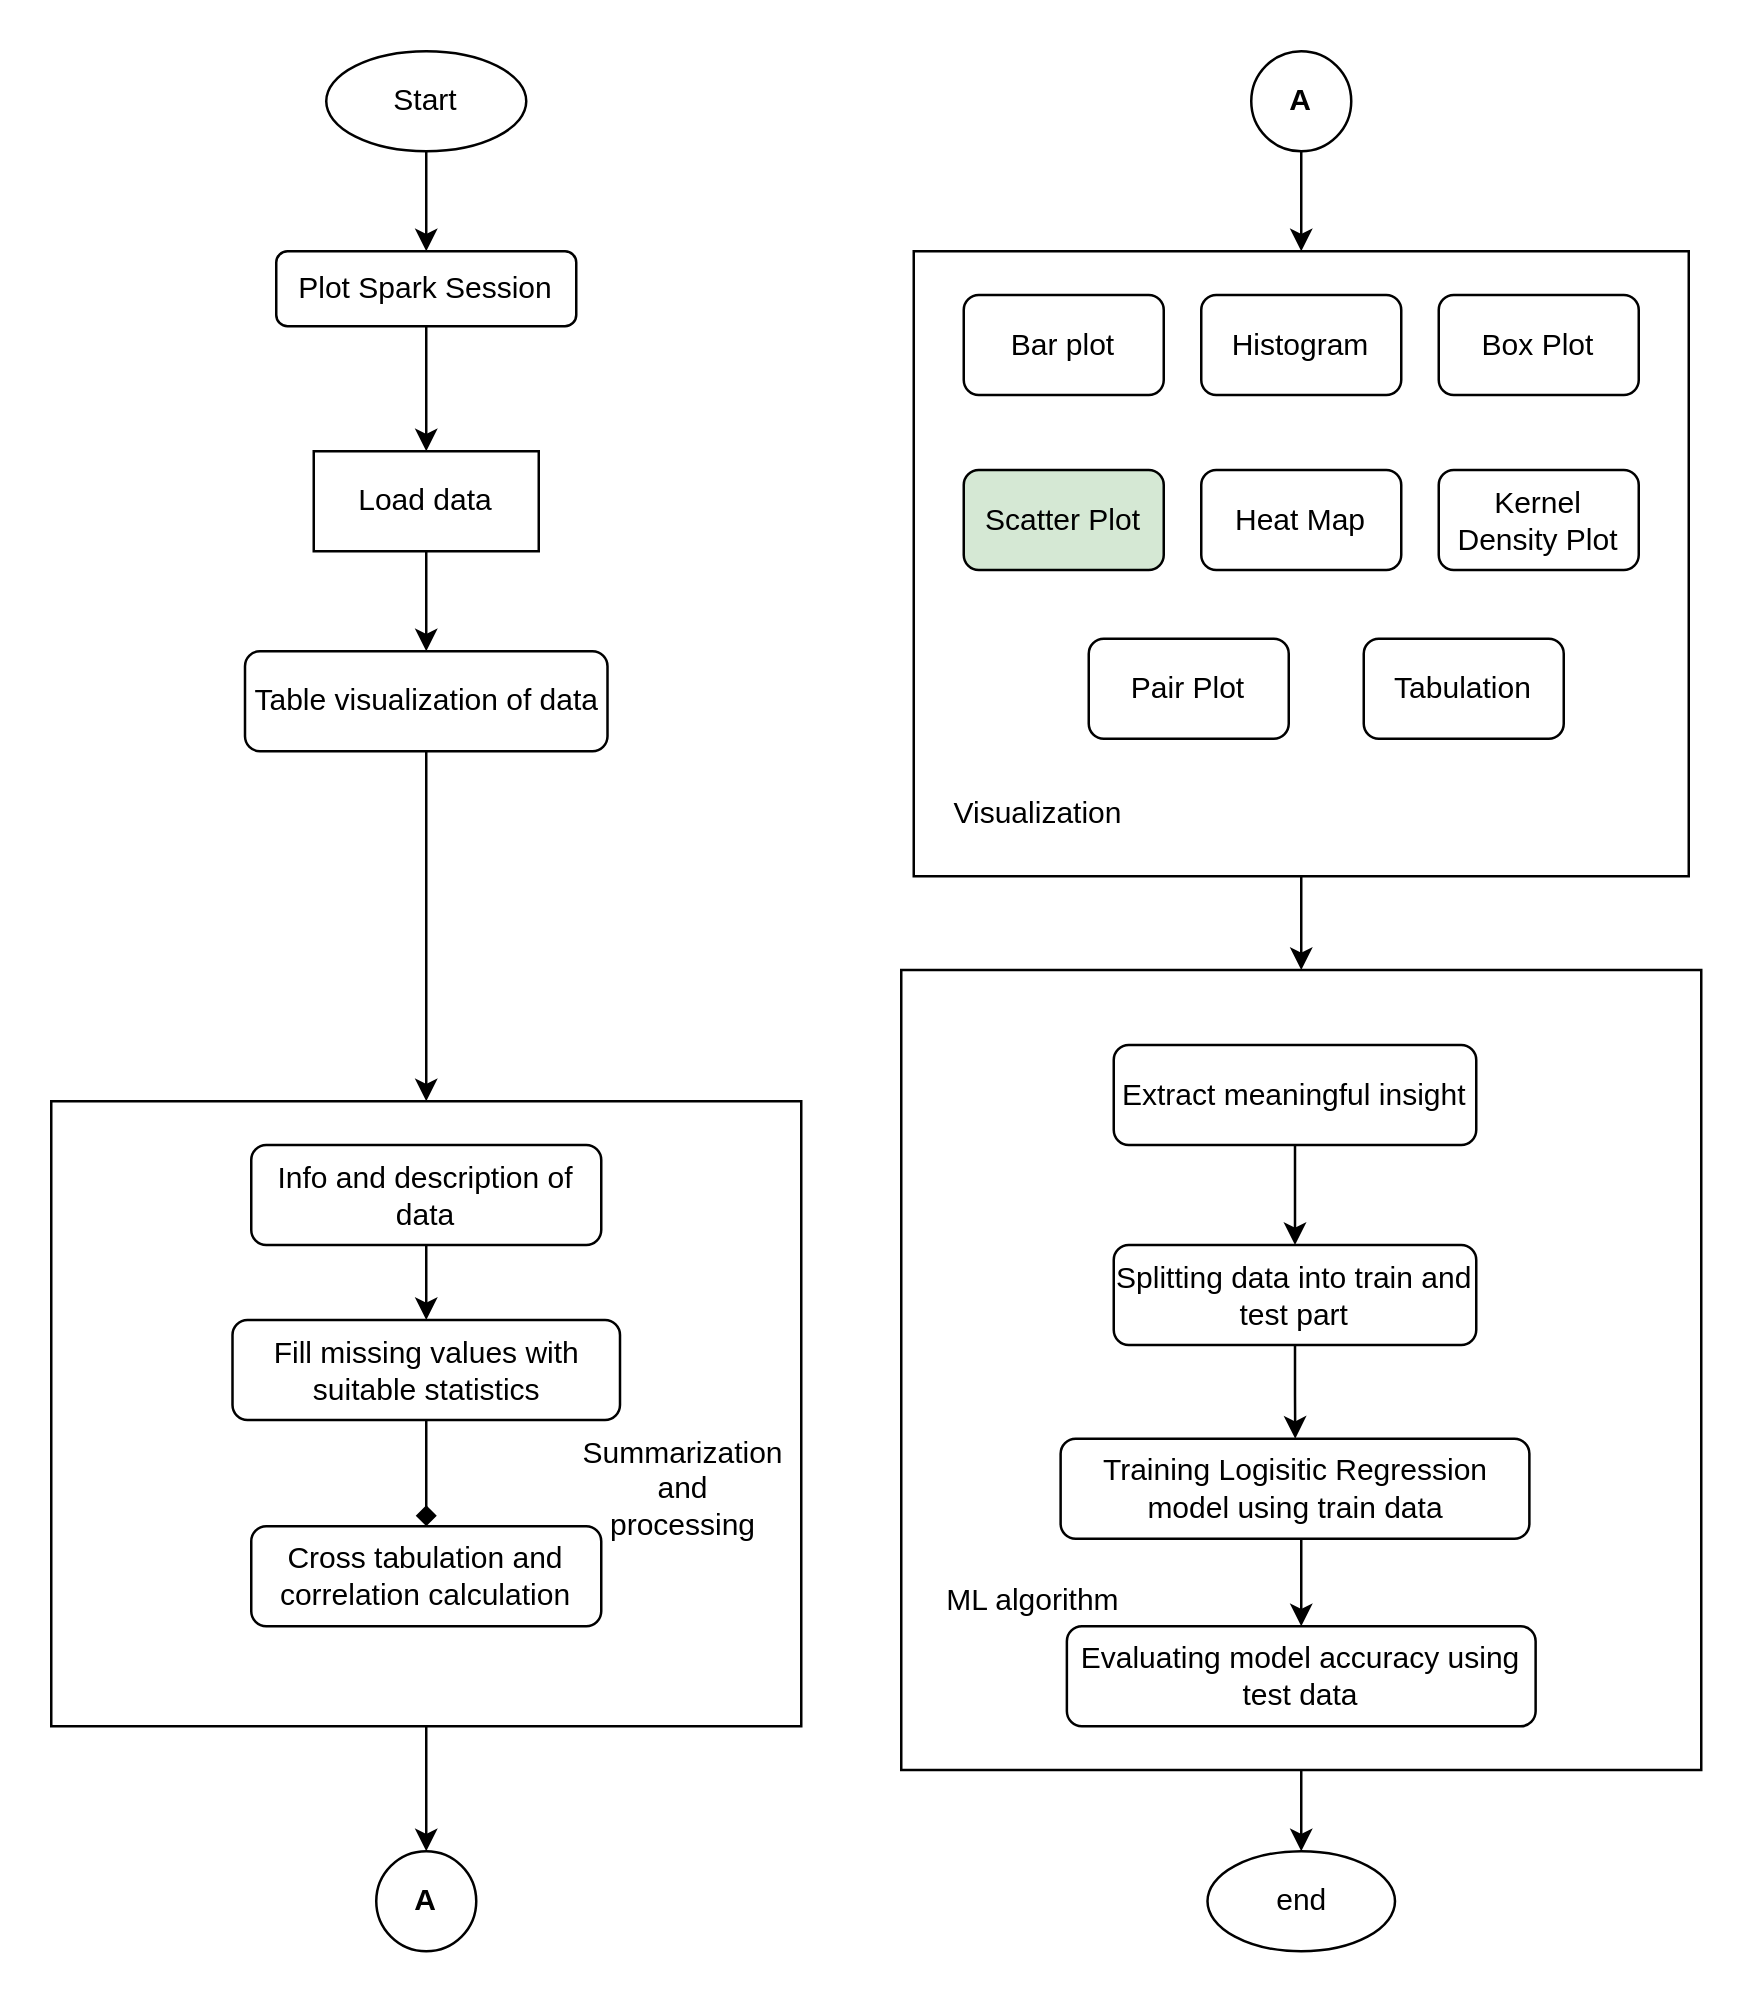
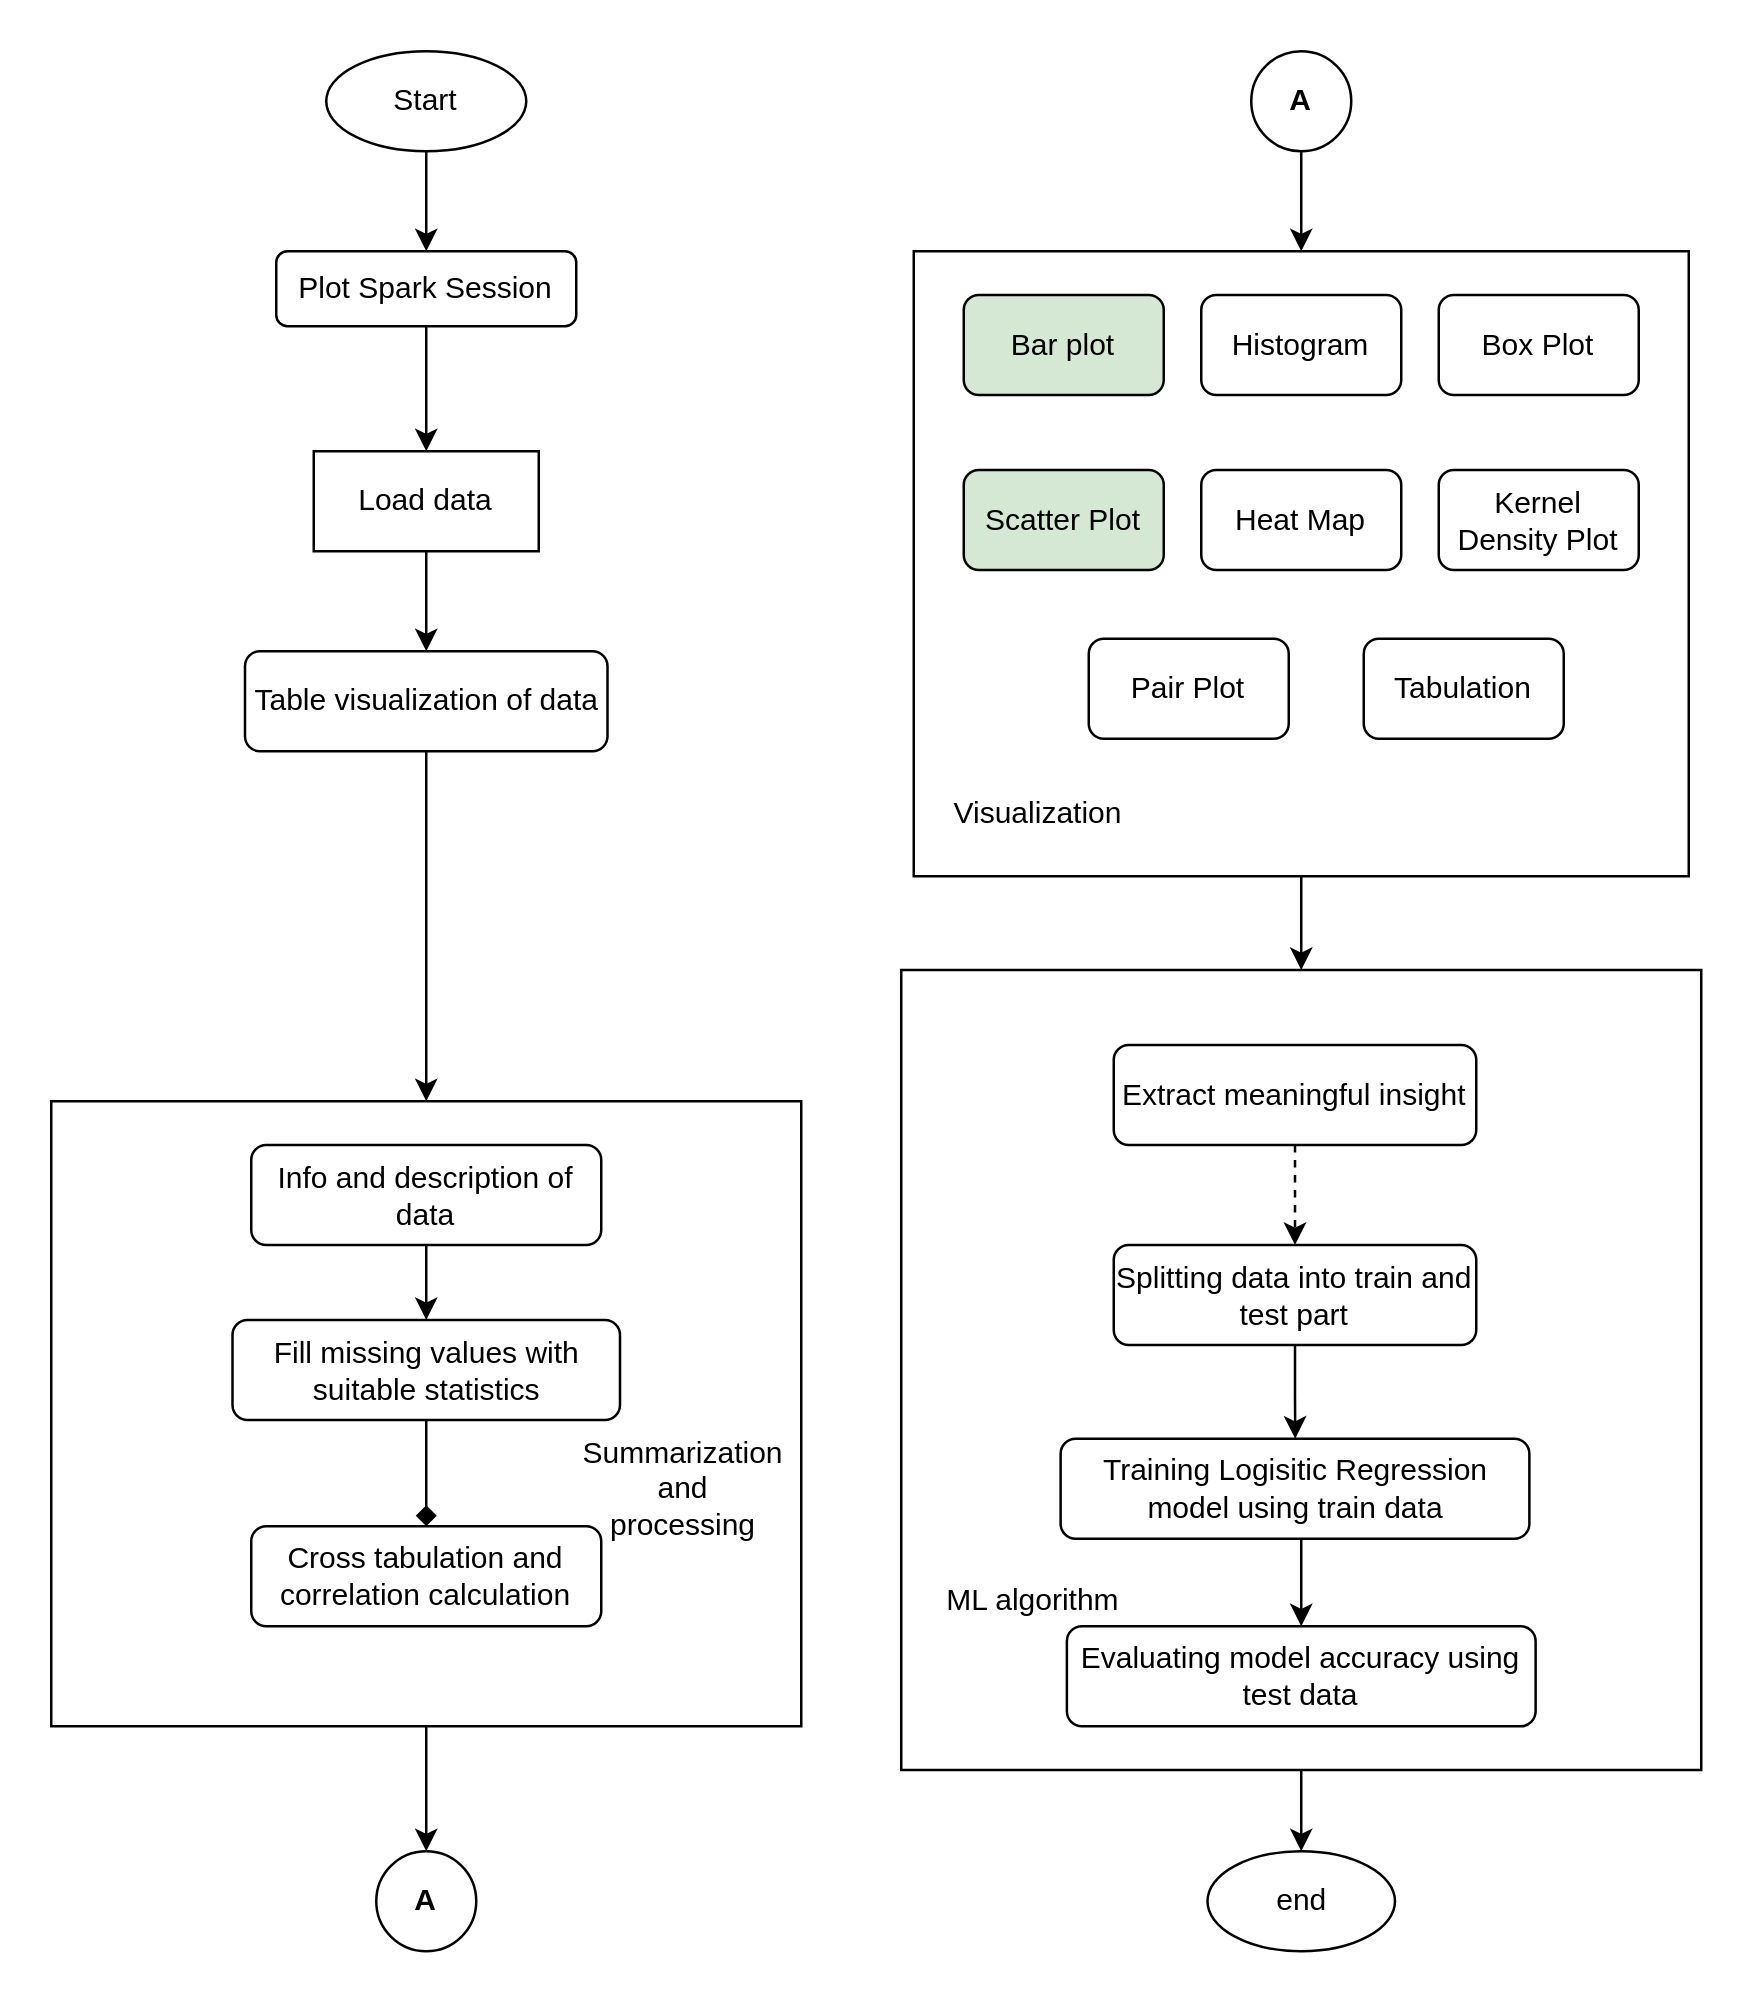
(1064, 345) -> (1064, 345)
(1295, 1186) -> (1295, 1186)
